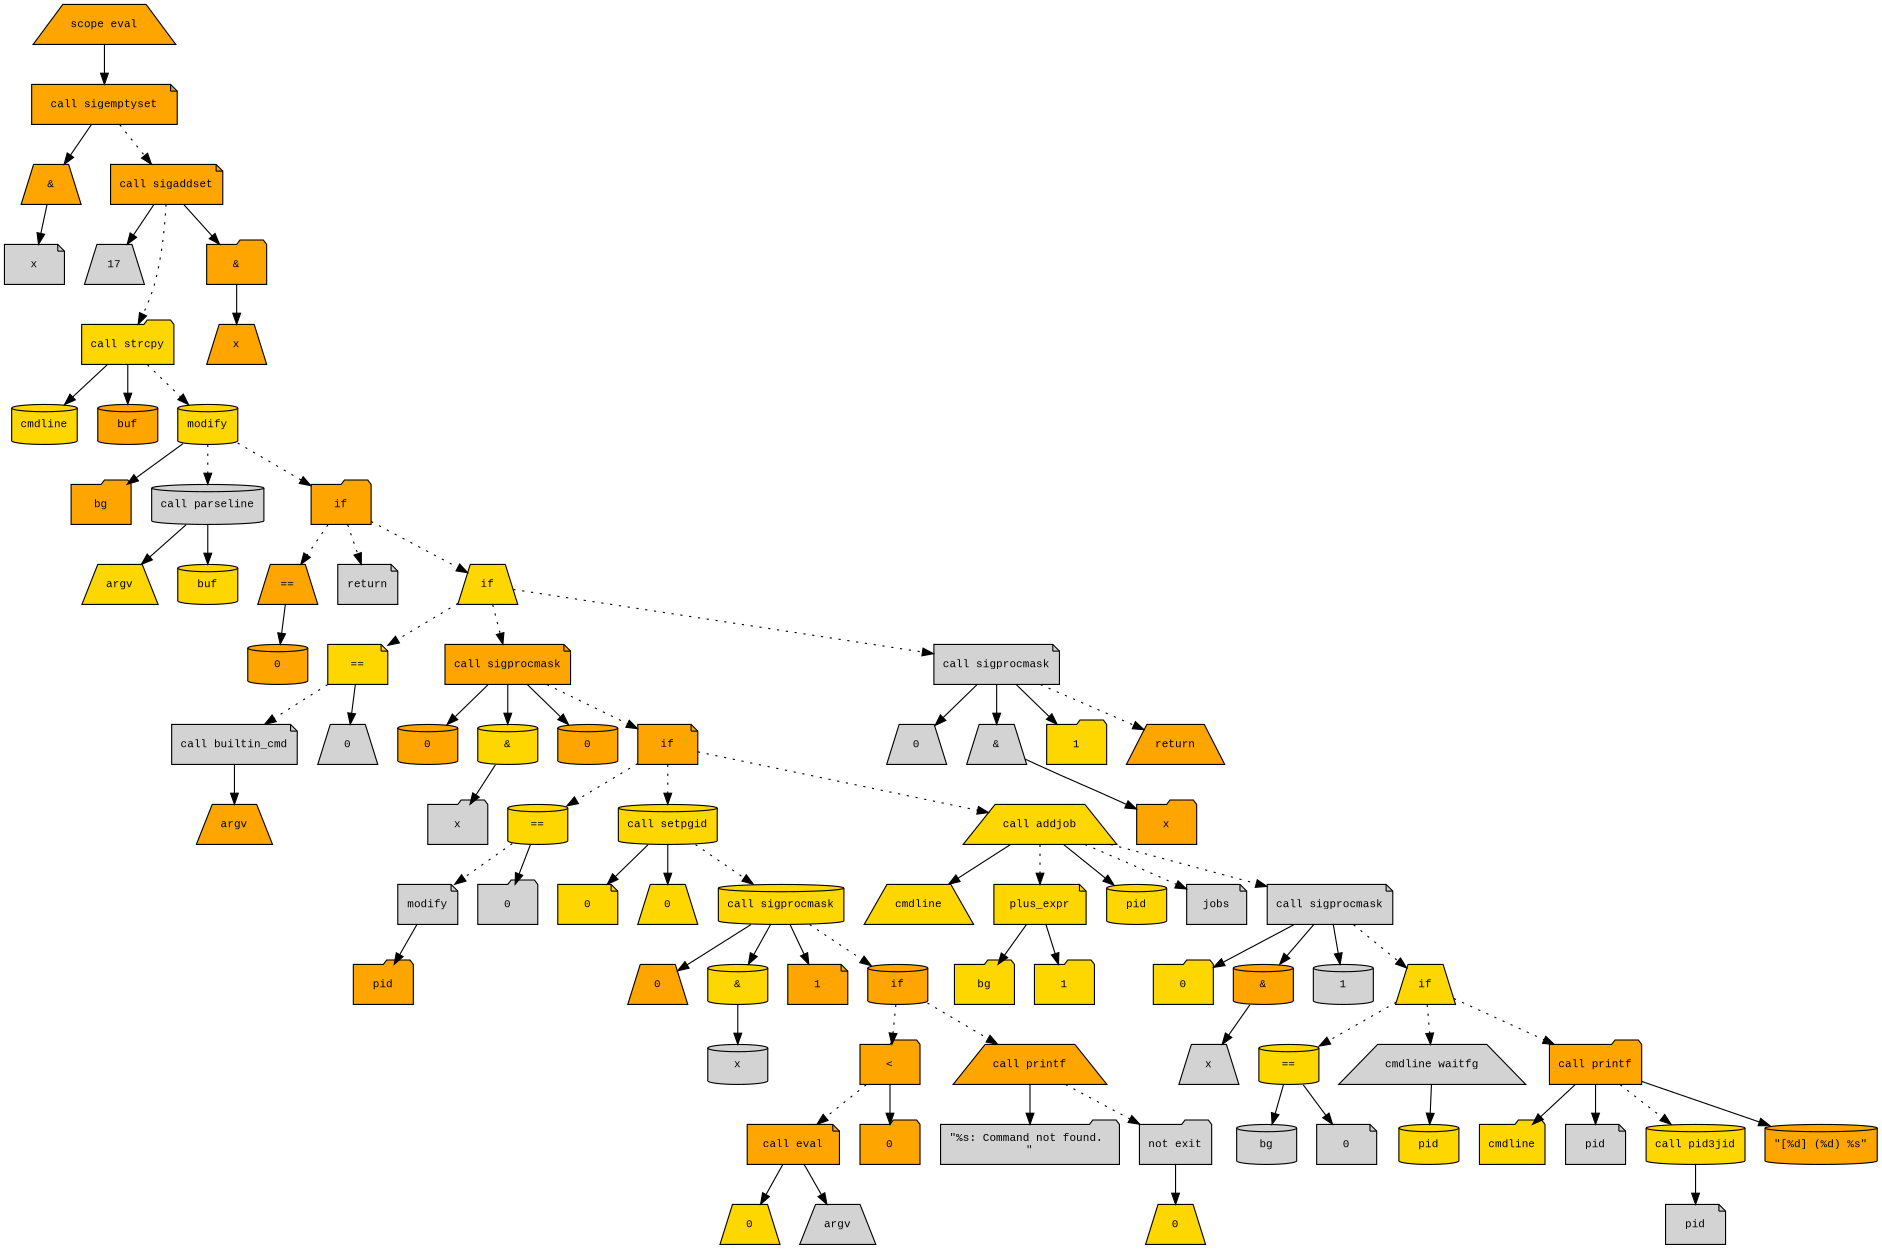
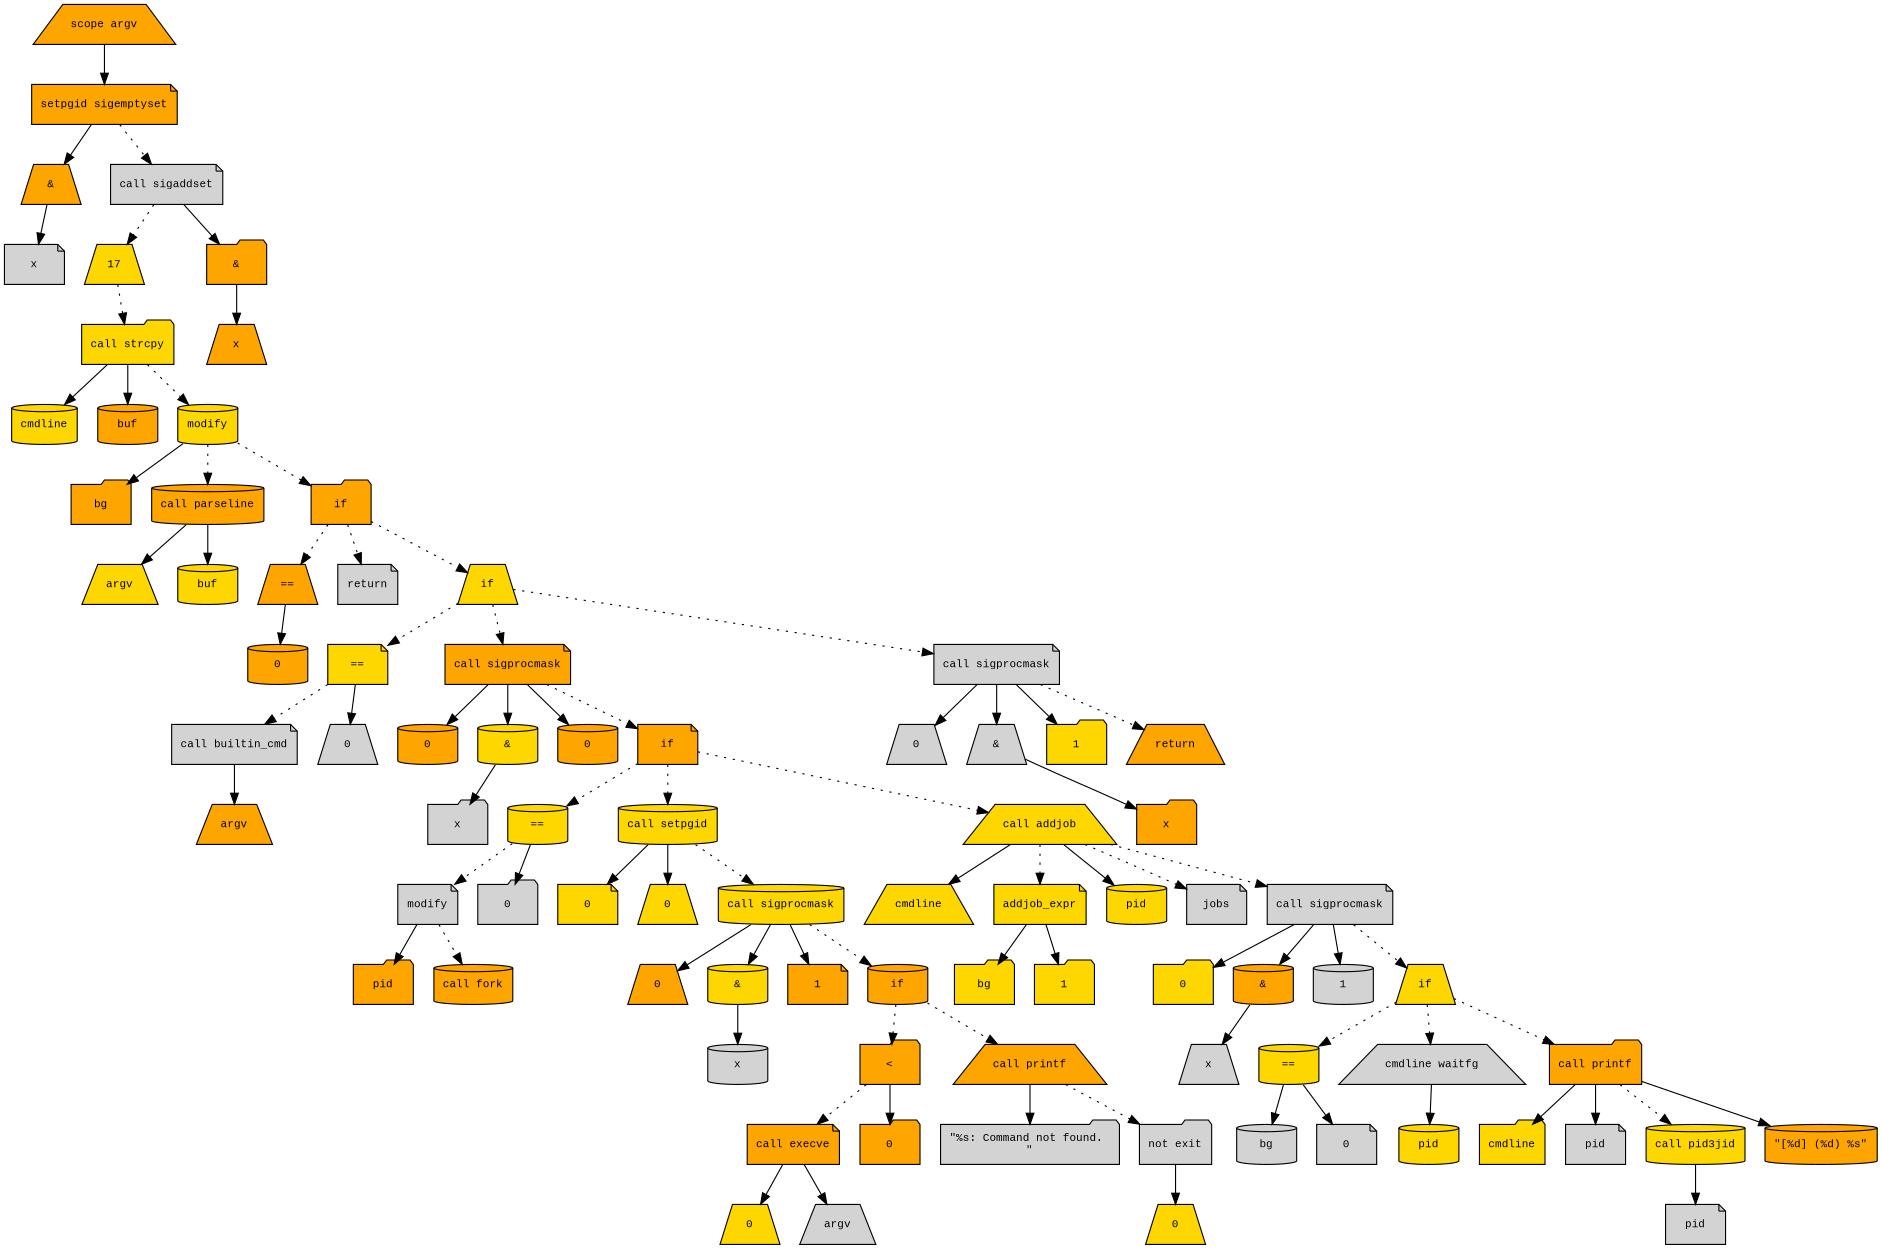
(104, 24) -> (104, 24)
(104, 104) -> (104, 104)
(167, 184) -> (167, 184)
(144, 220) -> (144, 220)
(160, 260) -> (120, 299)
(114, 264) -> (114, 264)
(208, 504) -> (208, 504)
(1040, 904) -> (1040, 904)
none -> (473, 984)
(793, 1144) -> (793, 1144)
